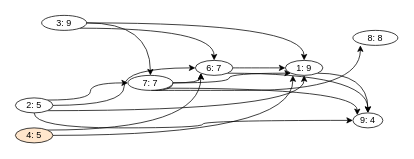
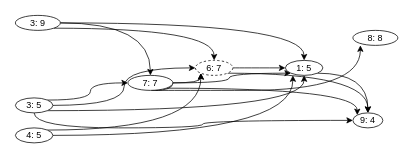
(64, 23) -> (38, 23)
(214, 68) -> (214, 68)
(304, 68) -> (304, 68)
(34, 105) -> (34, 105)
(34, 135) -> (34, 135)
